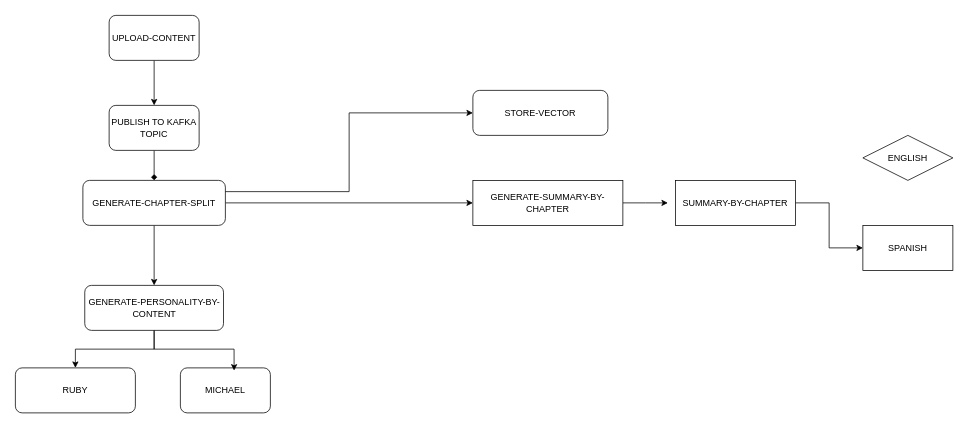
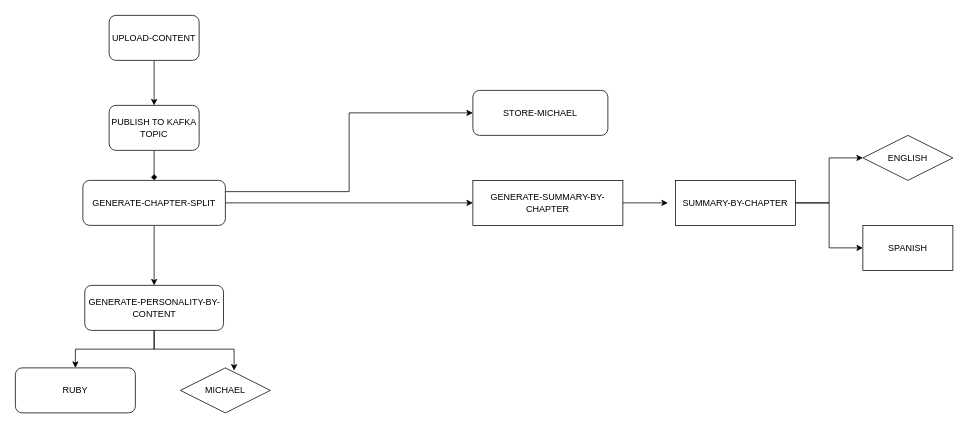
(540, 113) -> (540, 113)
none -> (829, 158)
(225, 390) -> (225, 390)
